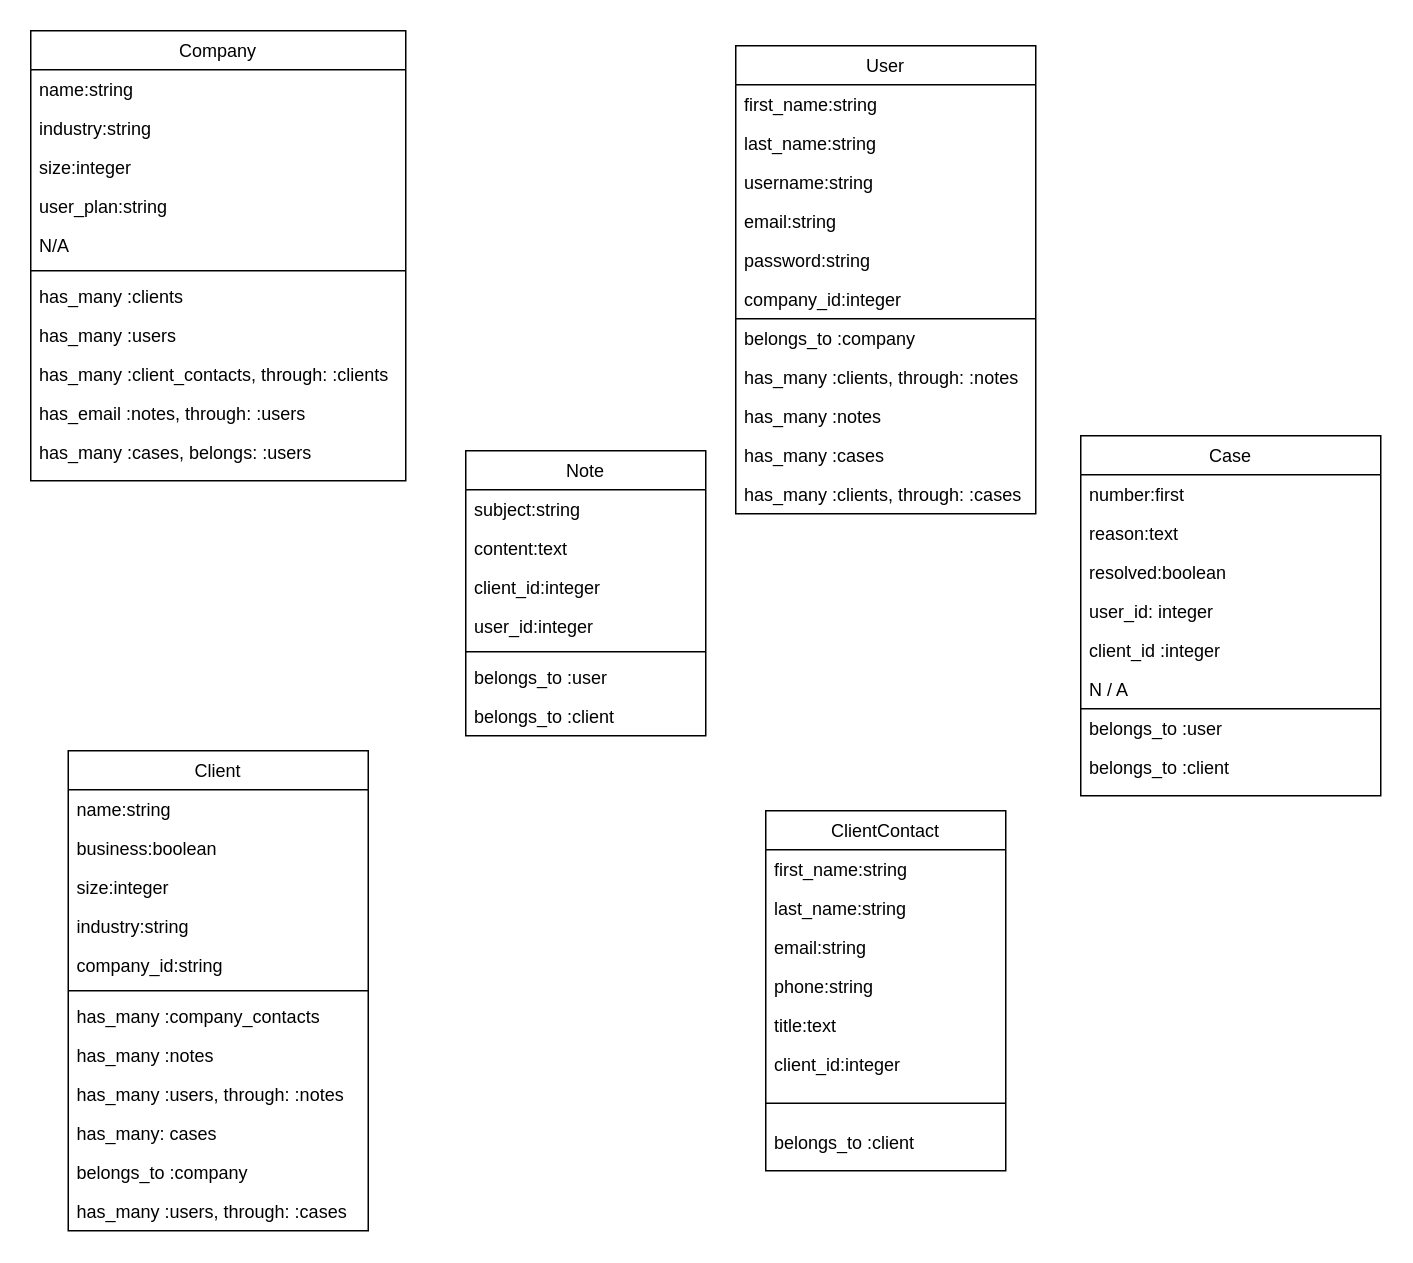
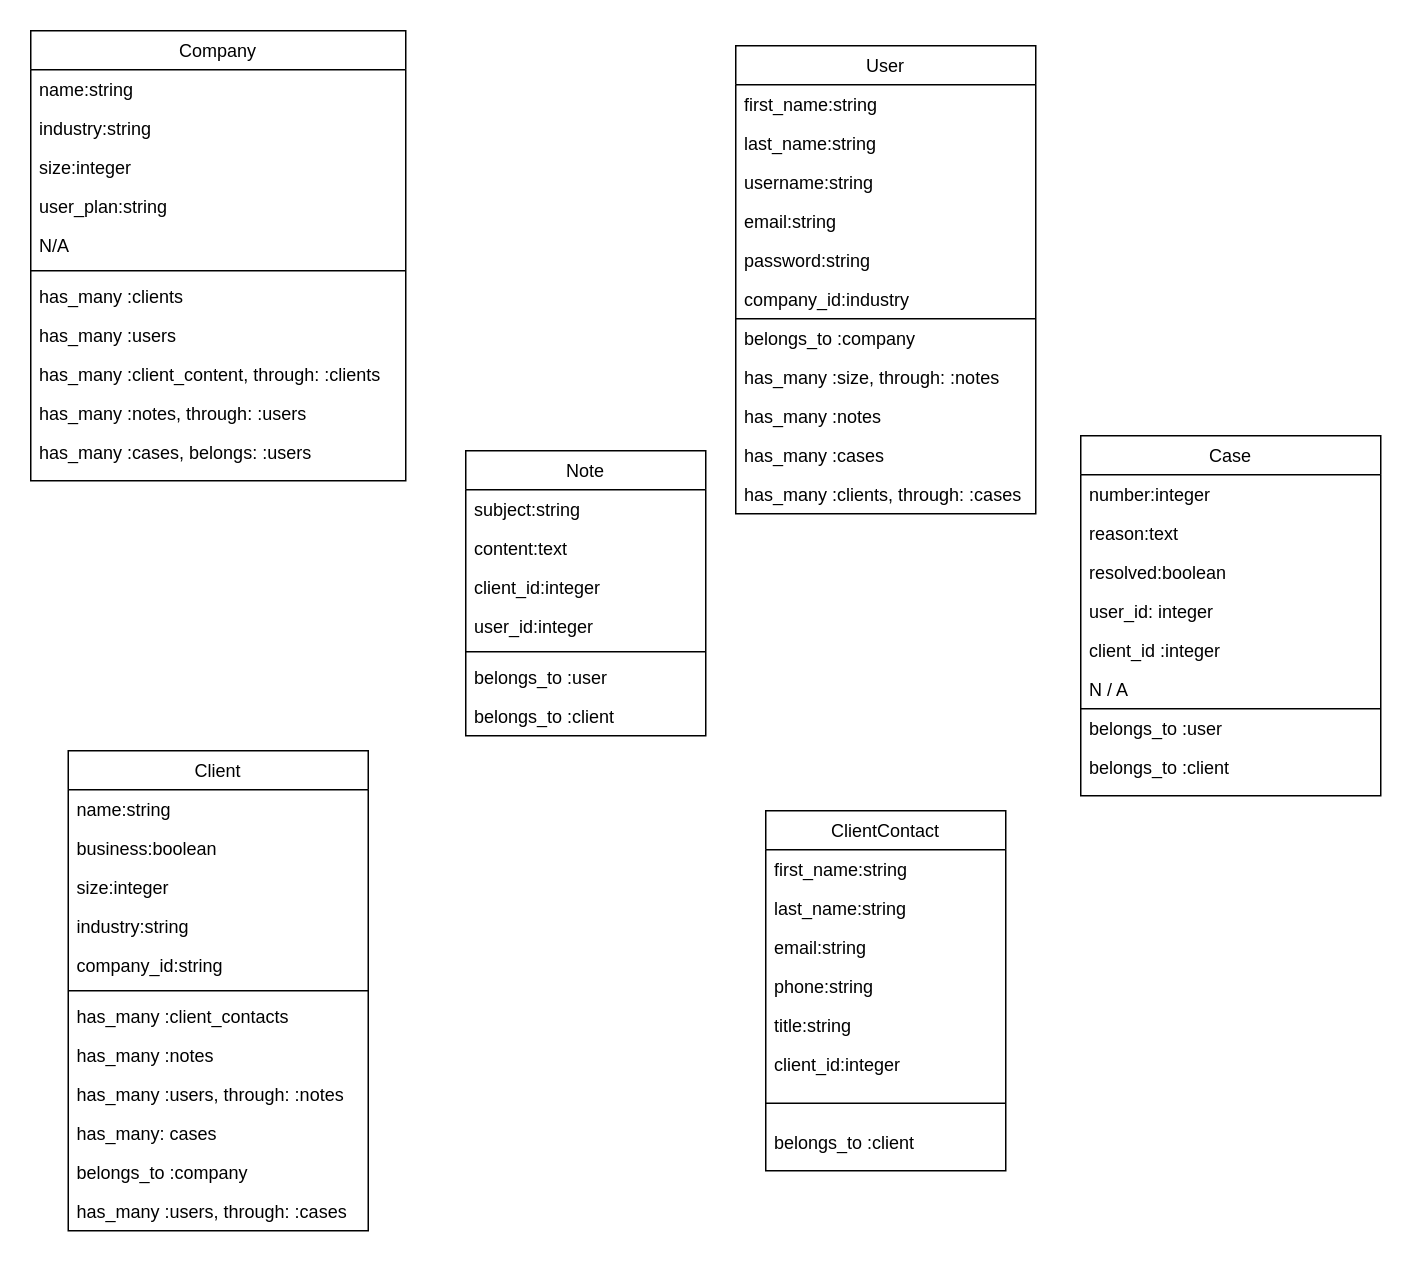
(828, 300) -> (833, 300)
(235, 375) -> (230, 375)
(894, 378) -> (882, 378)
(184, 414) -> (184, 414)
(1145, 495) -> (1155, 495)
(203, 1017) -> (193, 1017)
(817, 1026) -> (825, 1026)
